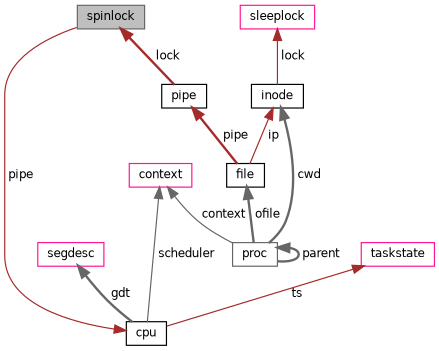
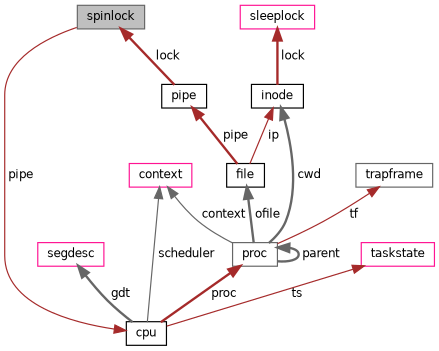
(277, 63) -> (277, 63)
none -> (394, 175)
none -> (196, 297)
